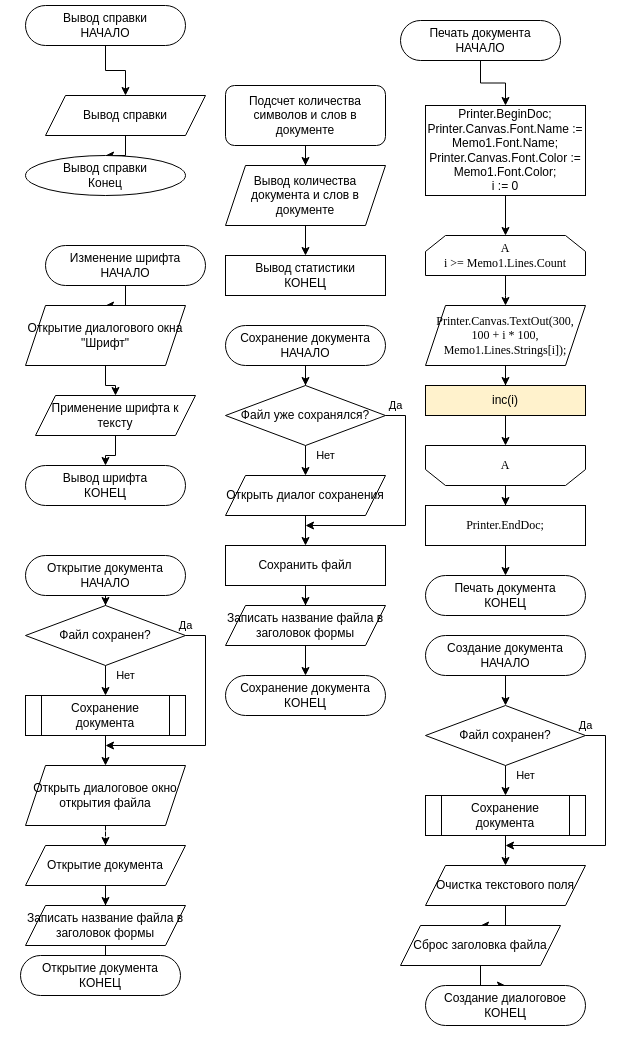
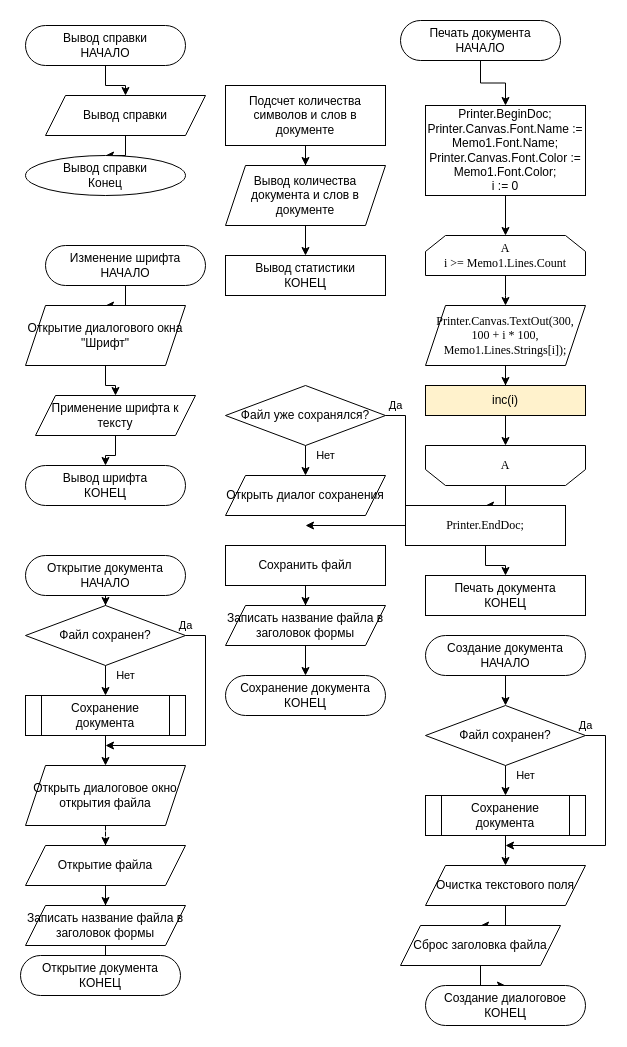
(106, 26) -> (106, 46)
(306, 116) -> (306, 116)
(306, 346) -> none
(306, 380) -> none
(506, 526) -> (486, 526)
(306, 535) -> none
(506, 596) -> (506, 596)
(106, 866) -> (106, 866)
